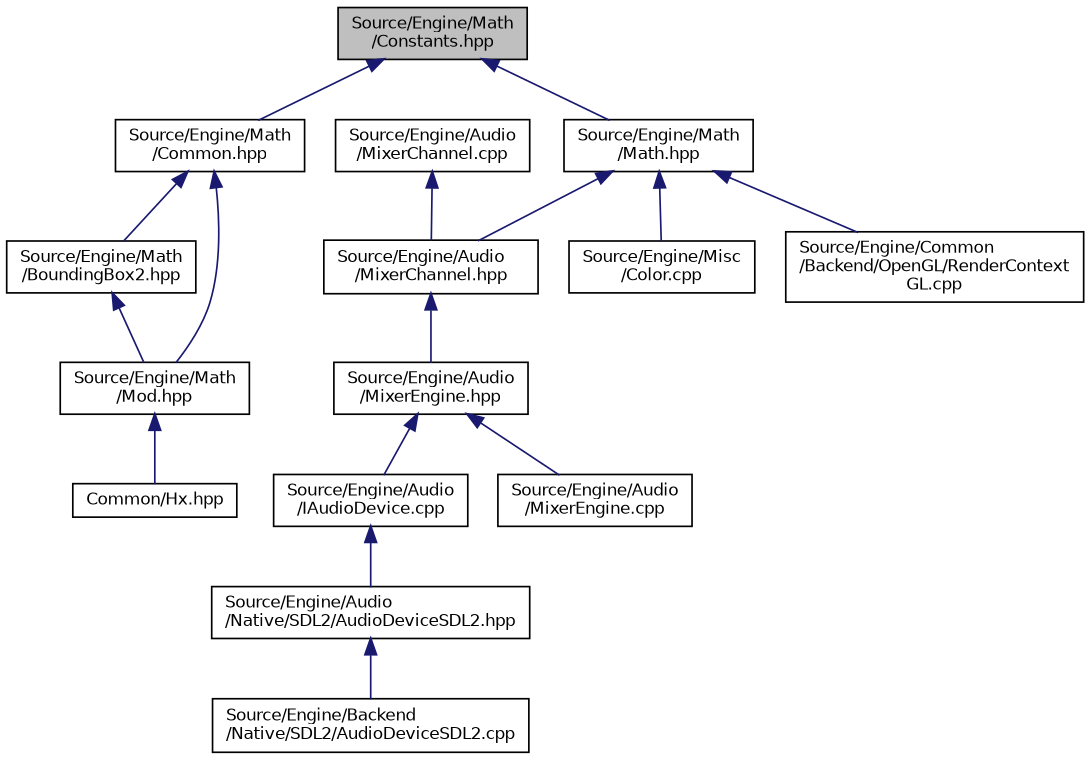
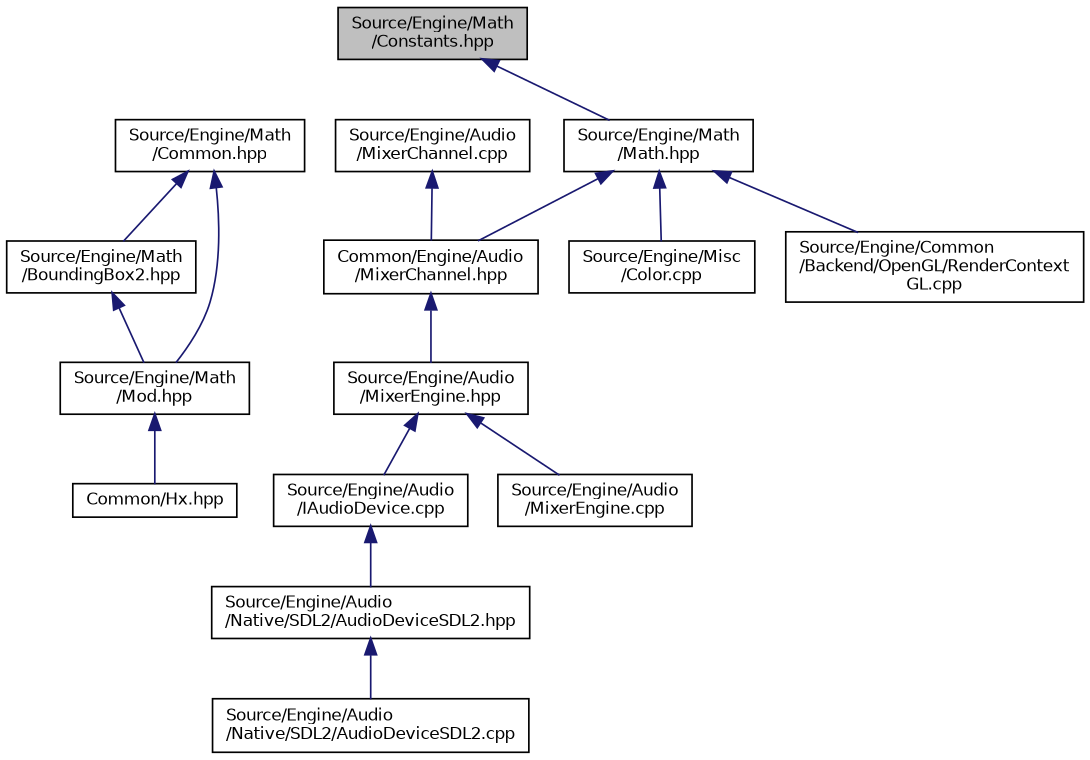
(314, 93) -> none
(431, 267) -> (431, 267)
(371, 726) -> (371, 726)
